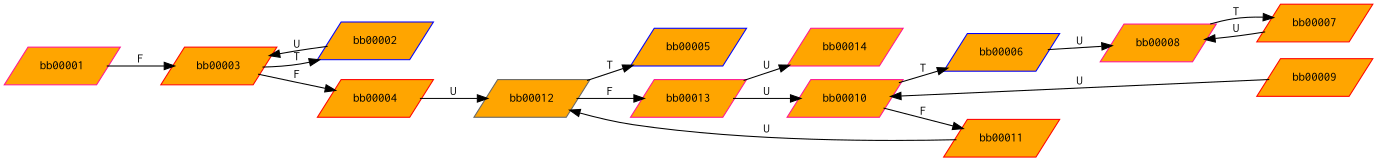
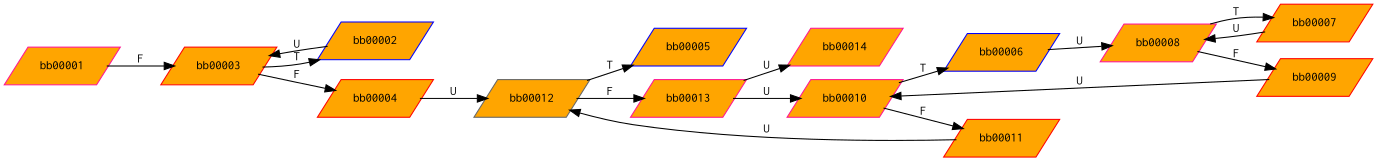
none -> (1231, 59)
